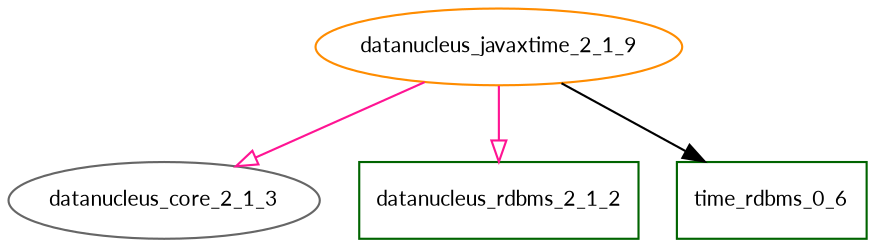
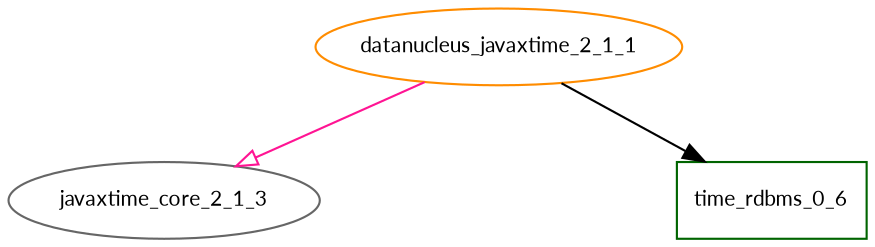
(499, 47) -> (499, 47)
(164, 200) -> (164, 200)
(499, 200) -> none
